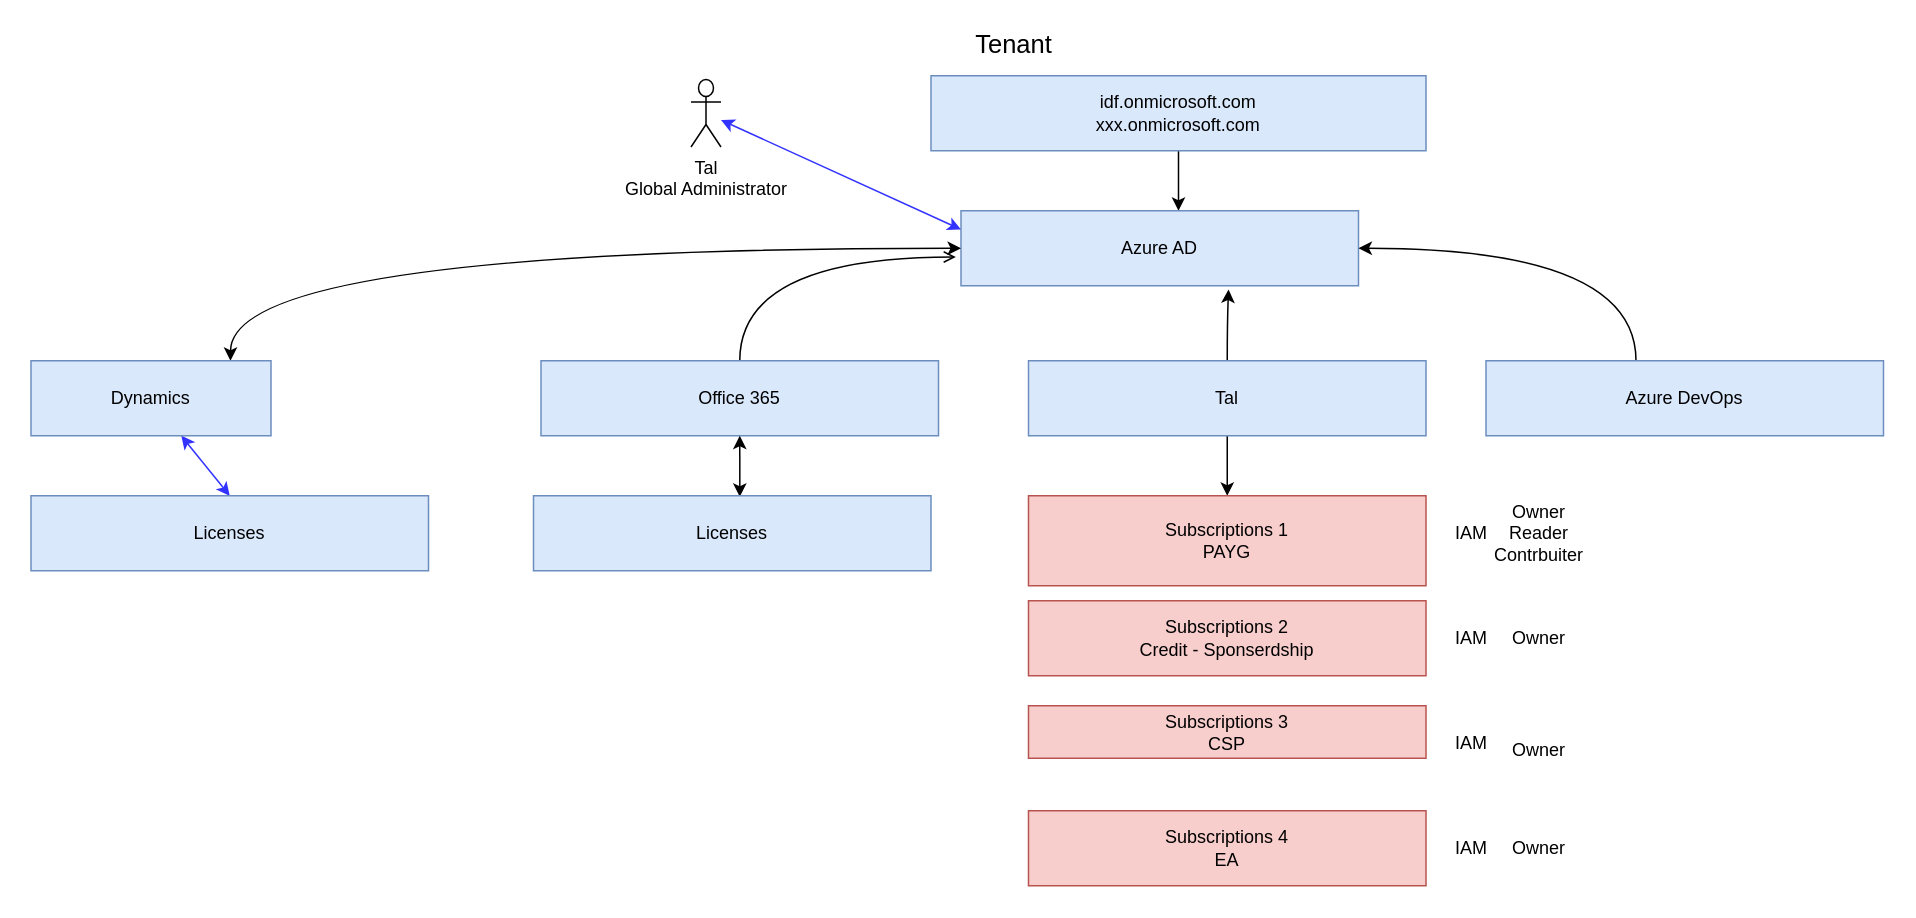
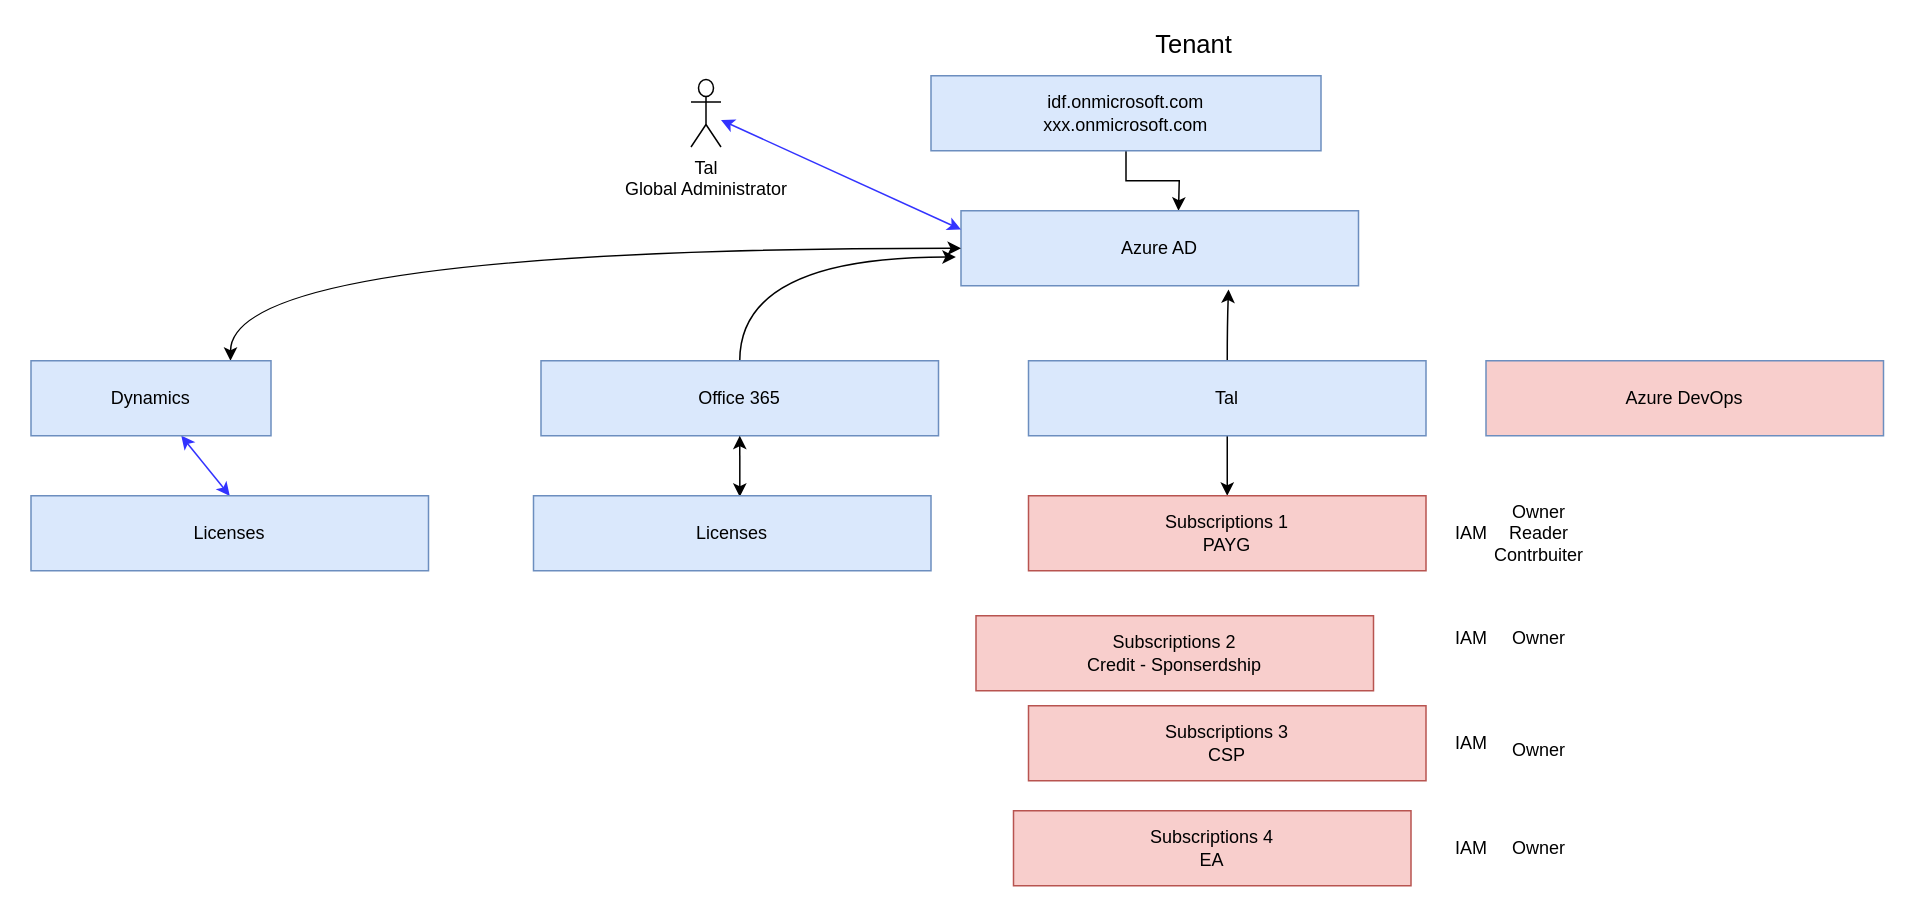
(1013, 46) -> (1193, 46)
(1178, 113) -> (1126, 113)
(946, 257) -> (944, 257)
(1526, 263) -> none
(1685, 398) -> (1685, 398)
(1227, 541) -> (1227, 533)
(1227, 638) -> (1175, 653)
(1227, 732) -> (1227, 743)
(1227, 848) -> (1212, 848)
